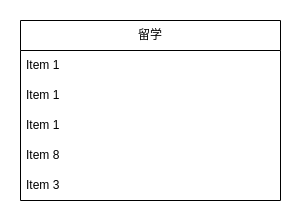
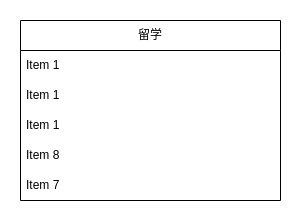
(45, 186) -> (45, 186)
